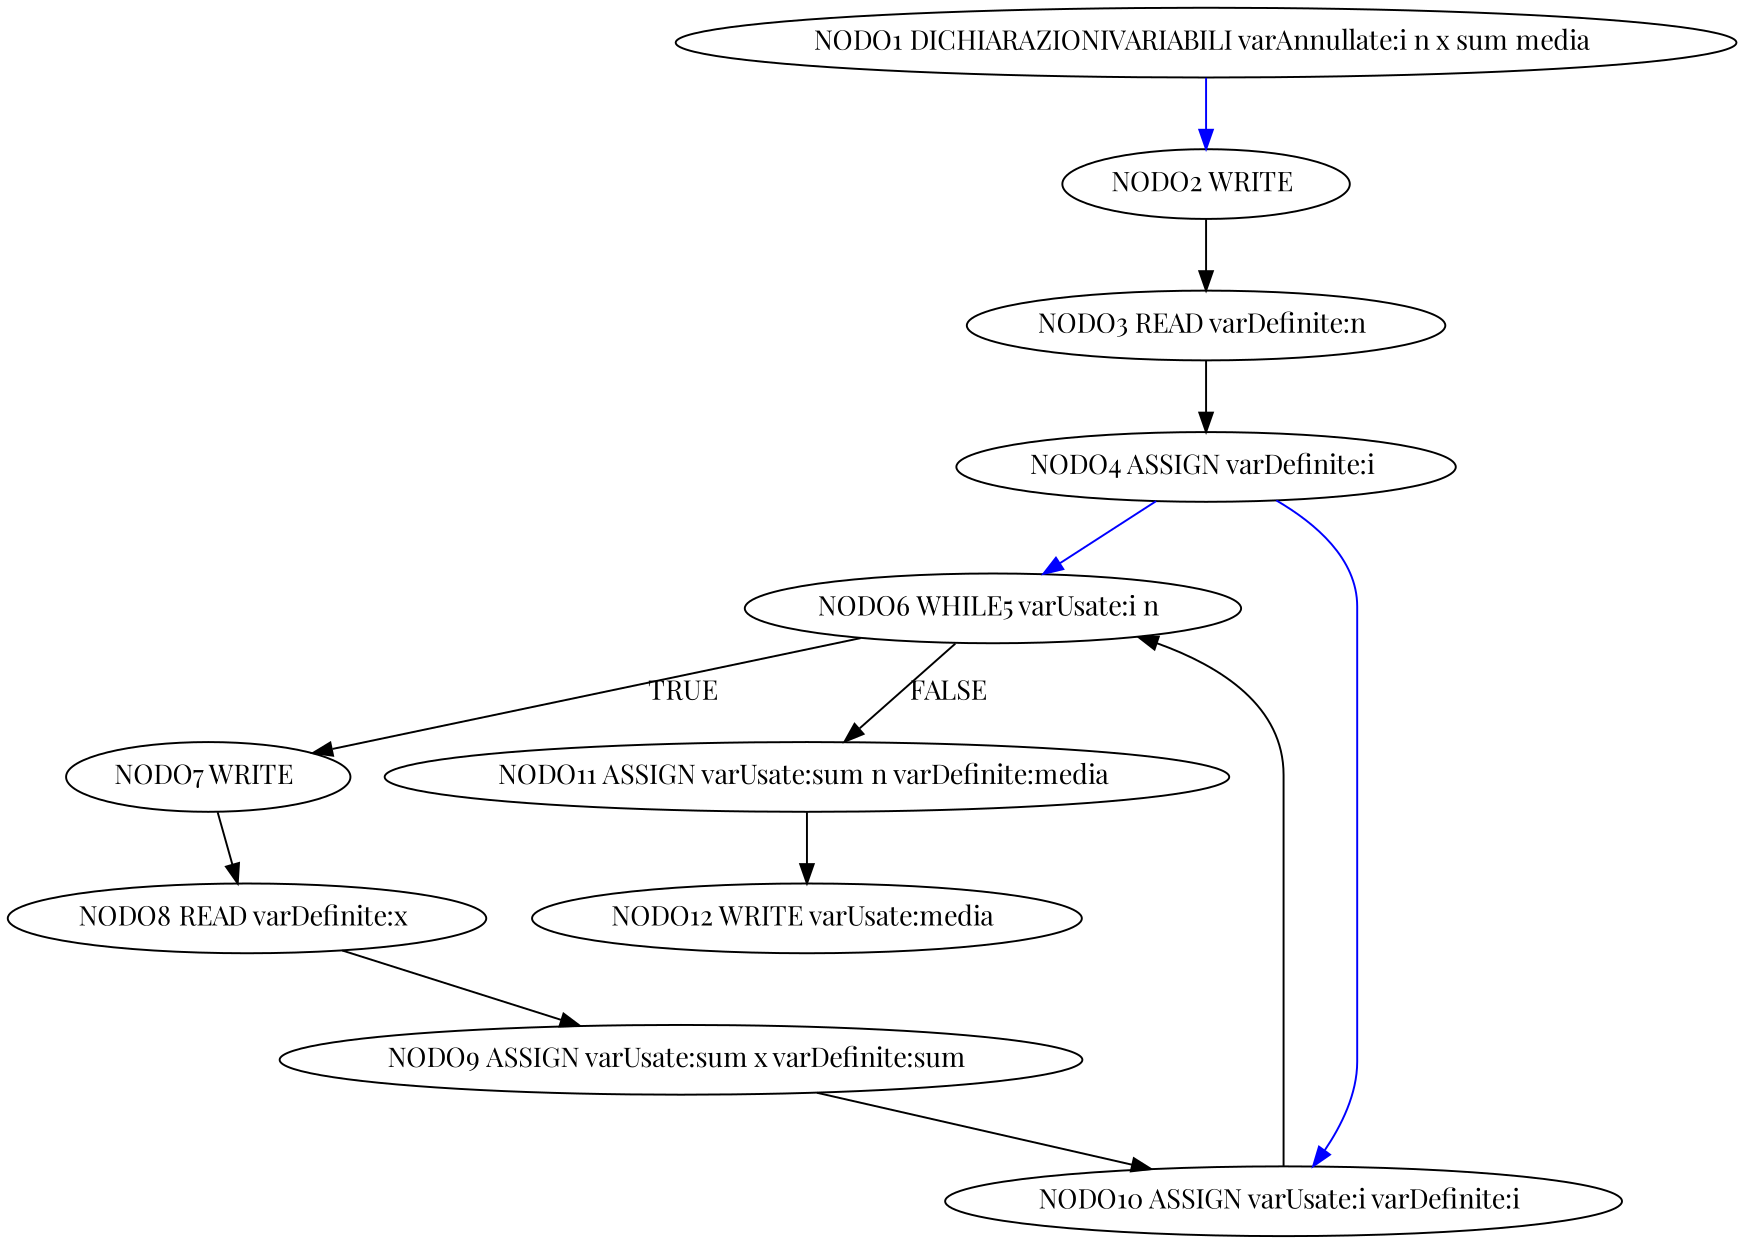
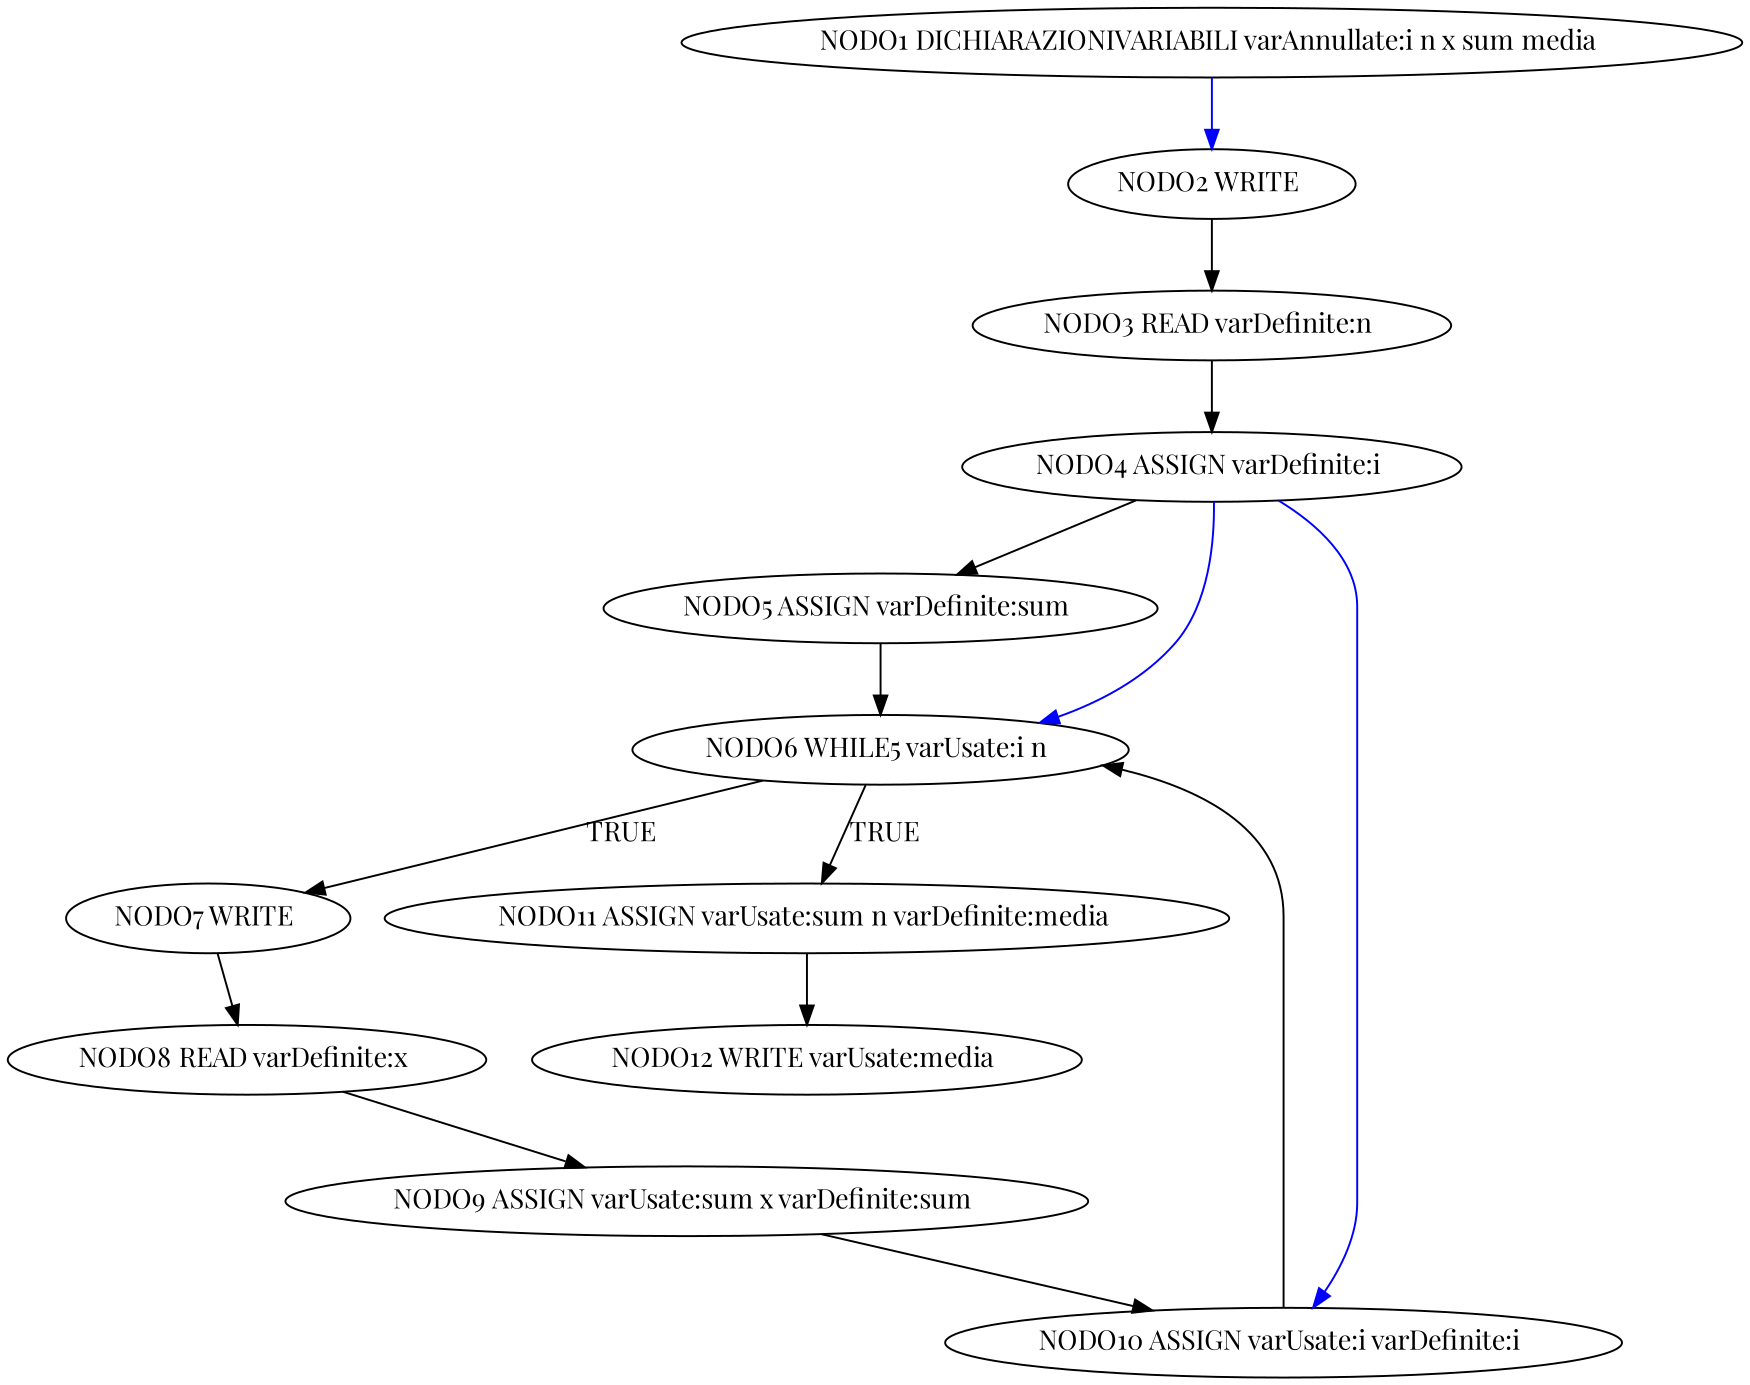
none -> (881, 608)
(948, 693) -> (885, 834)
